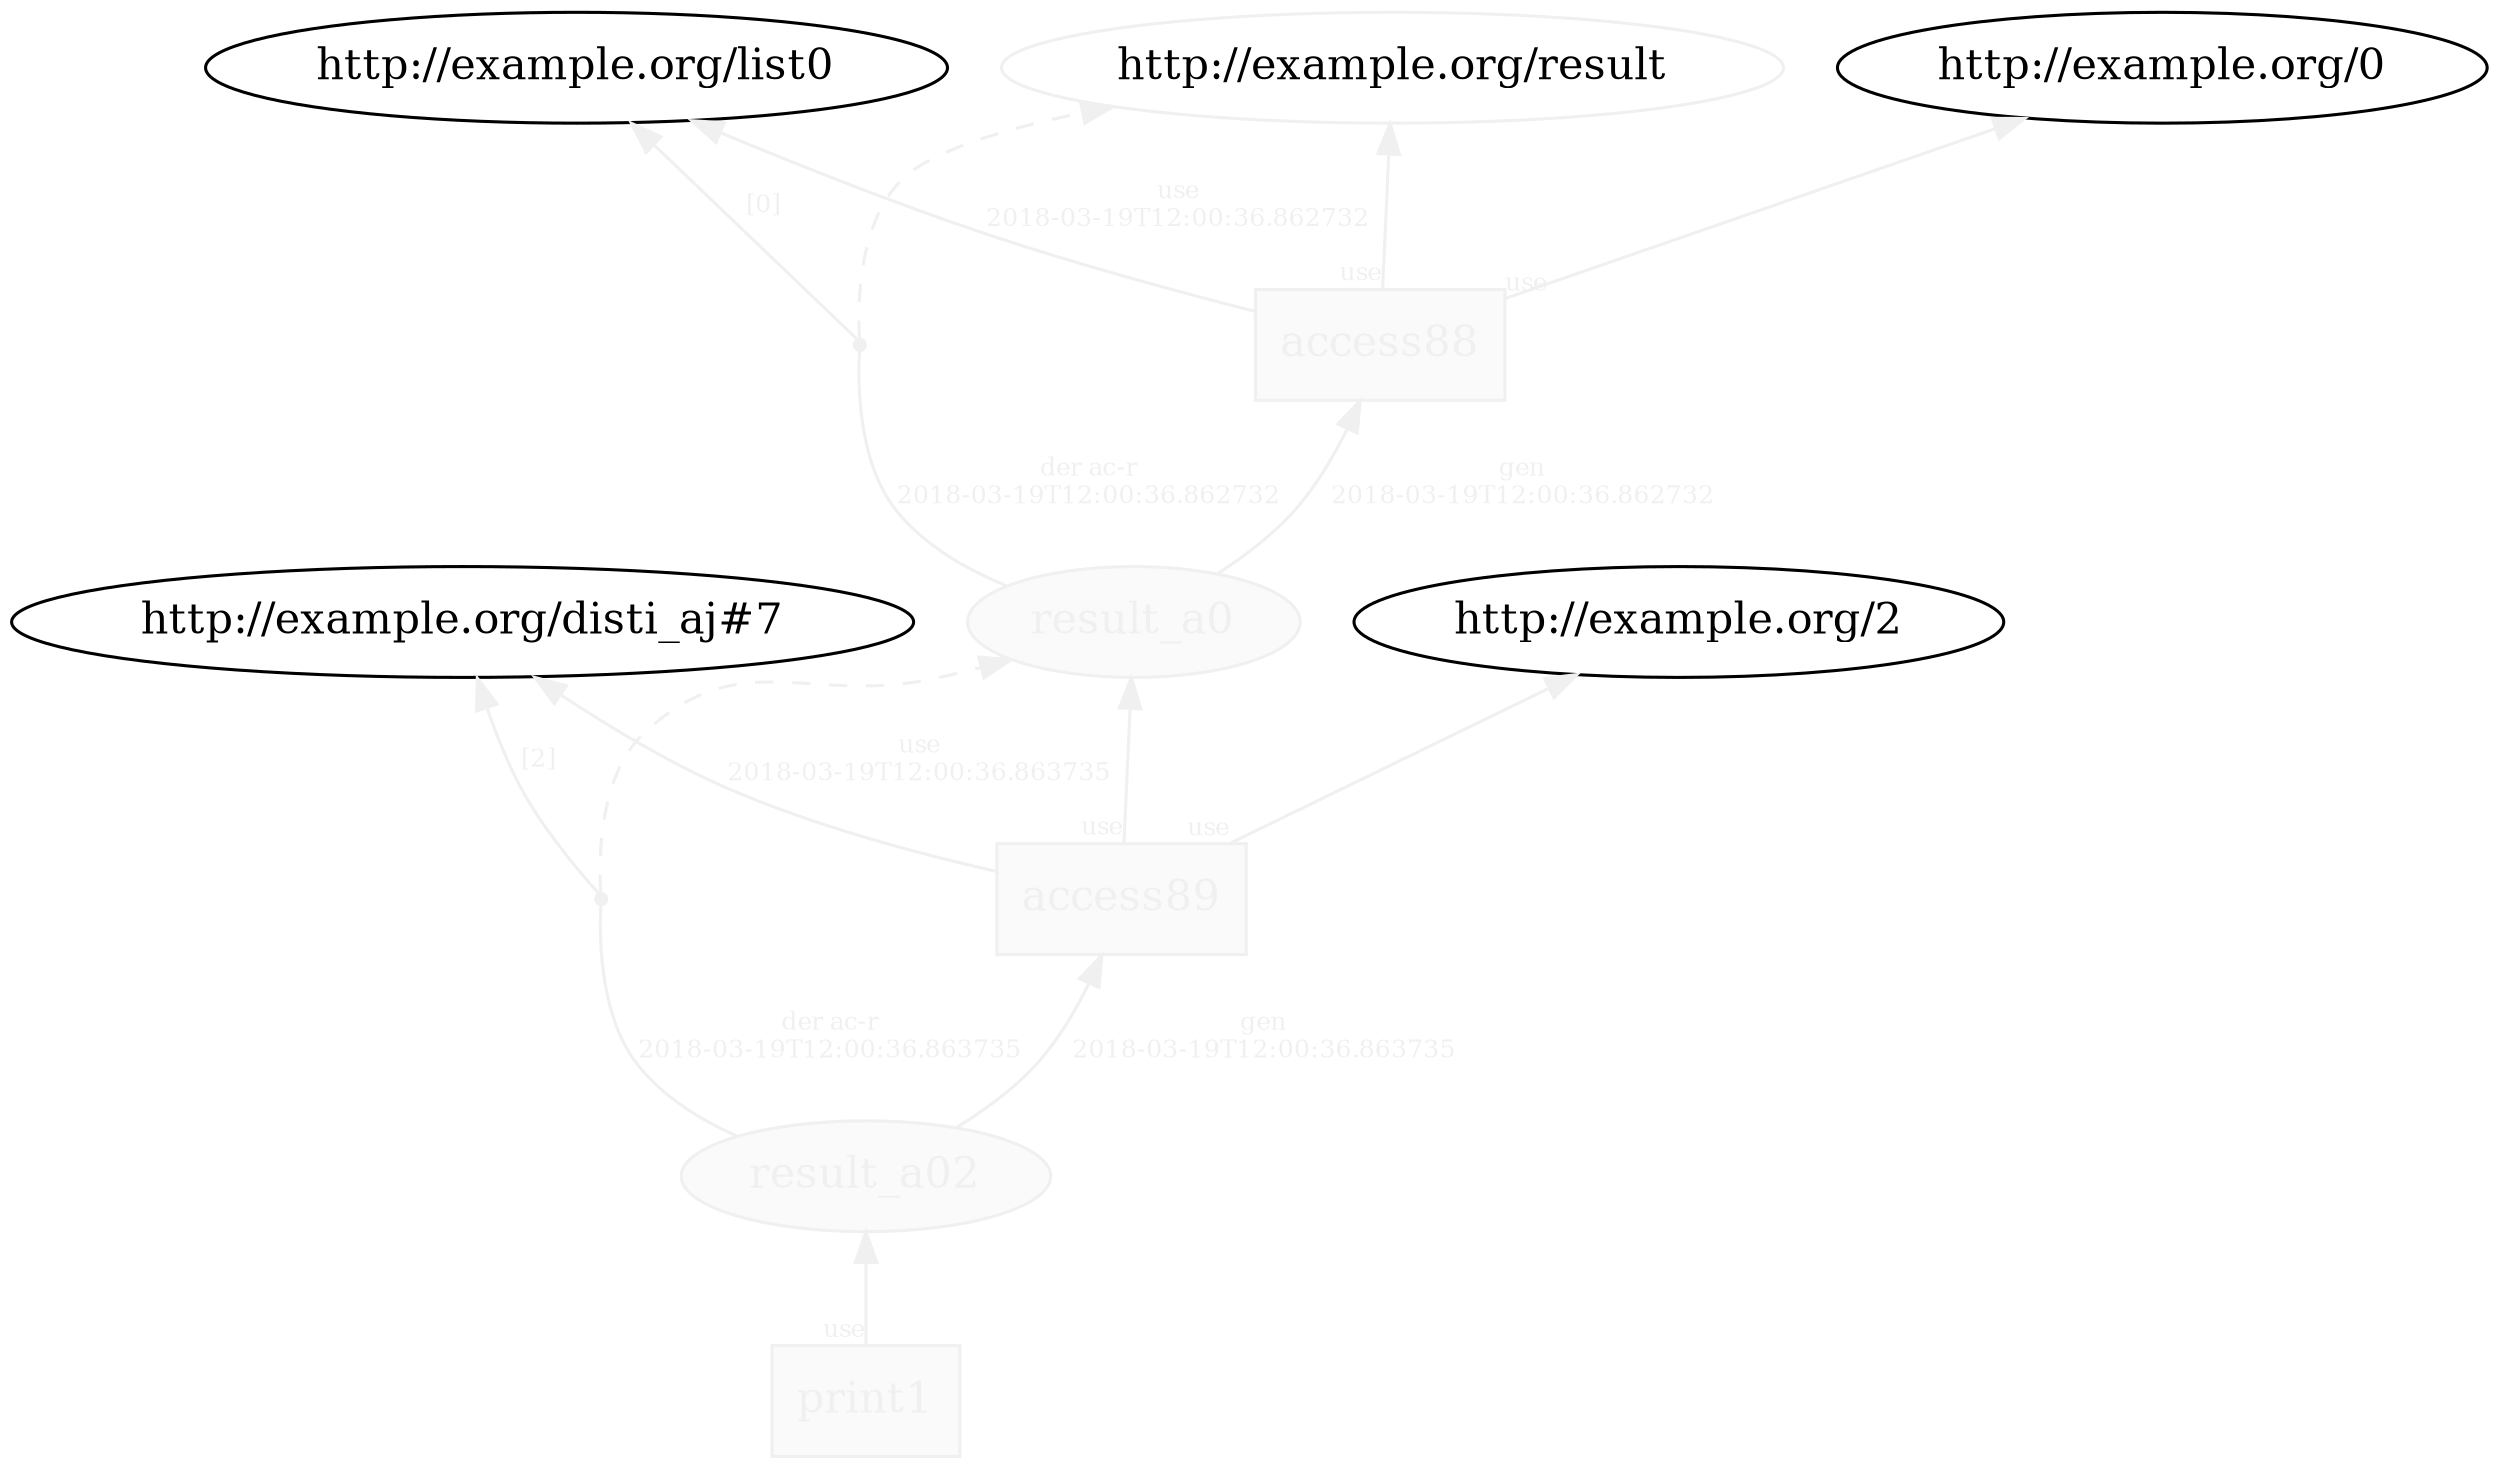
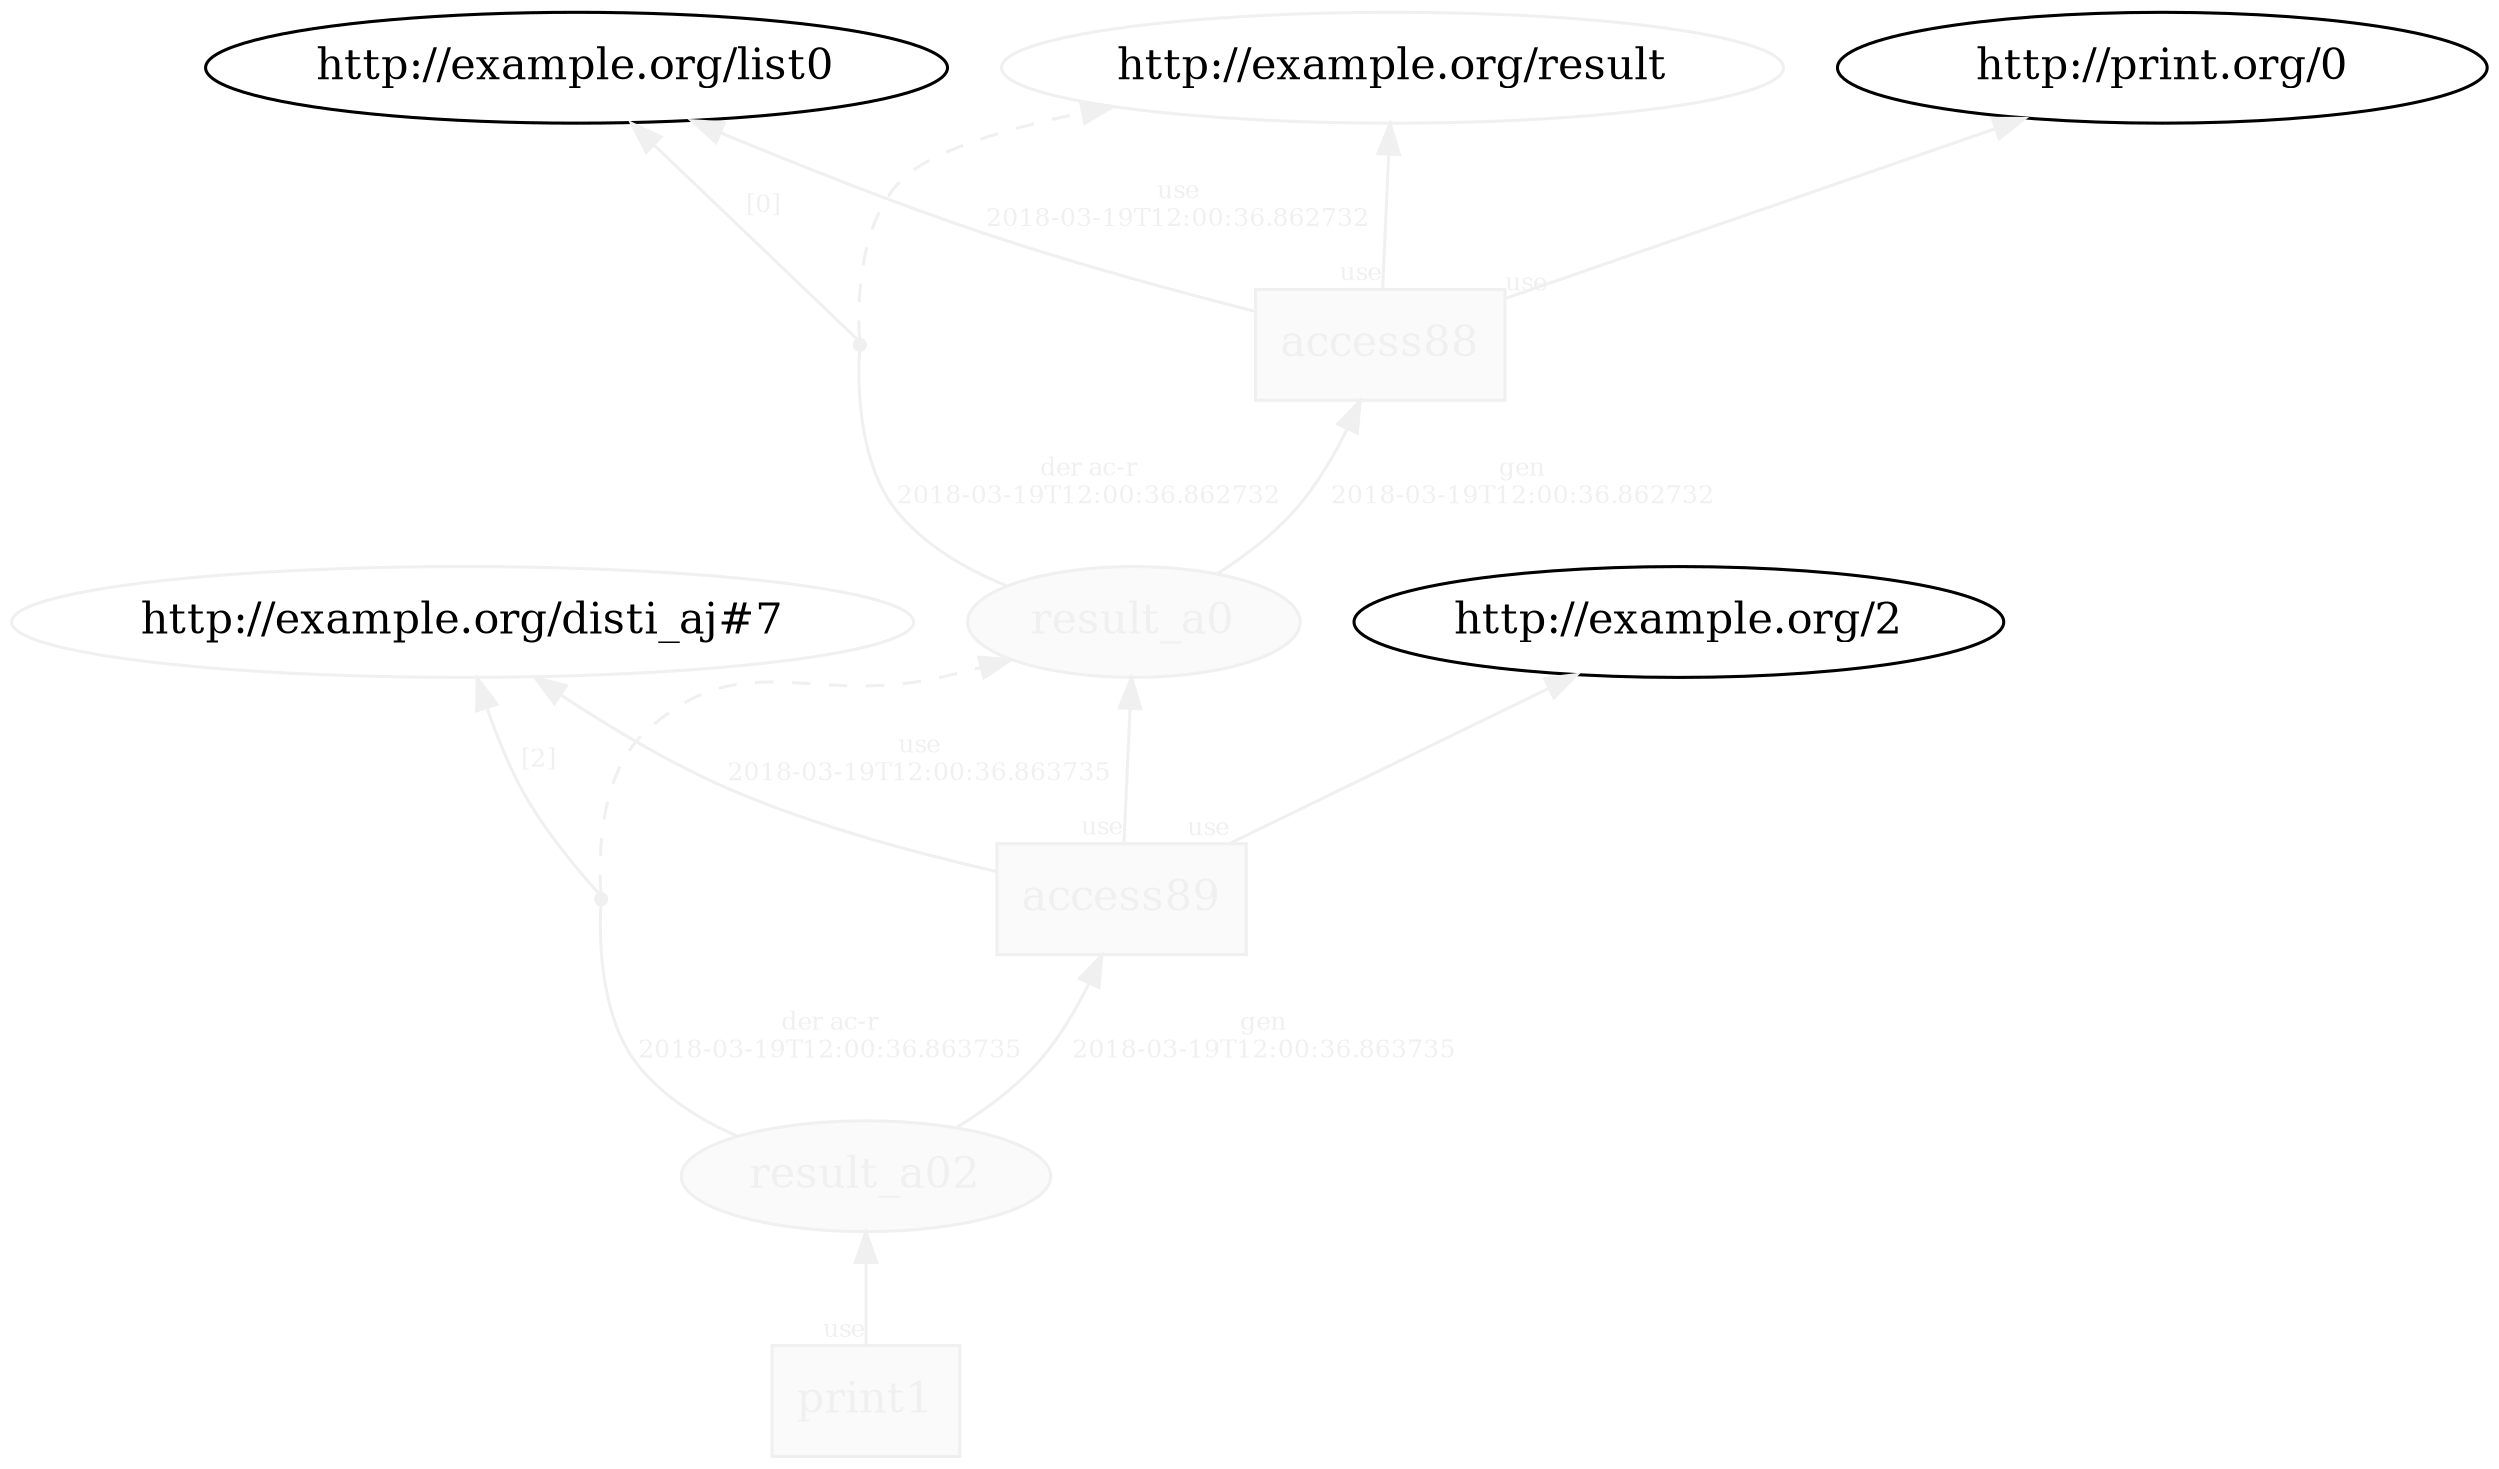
(2162, 68) -> (2162, 68)
(463, 622) -> (463, 622)
